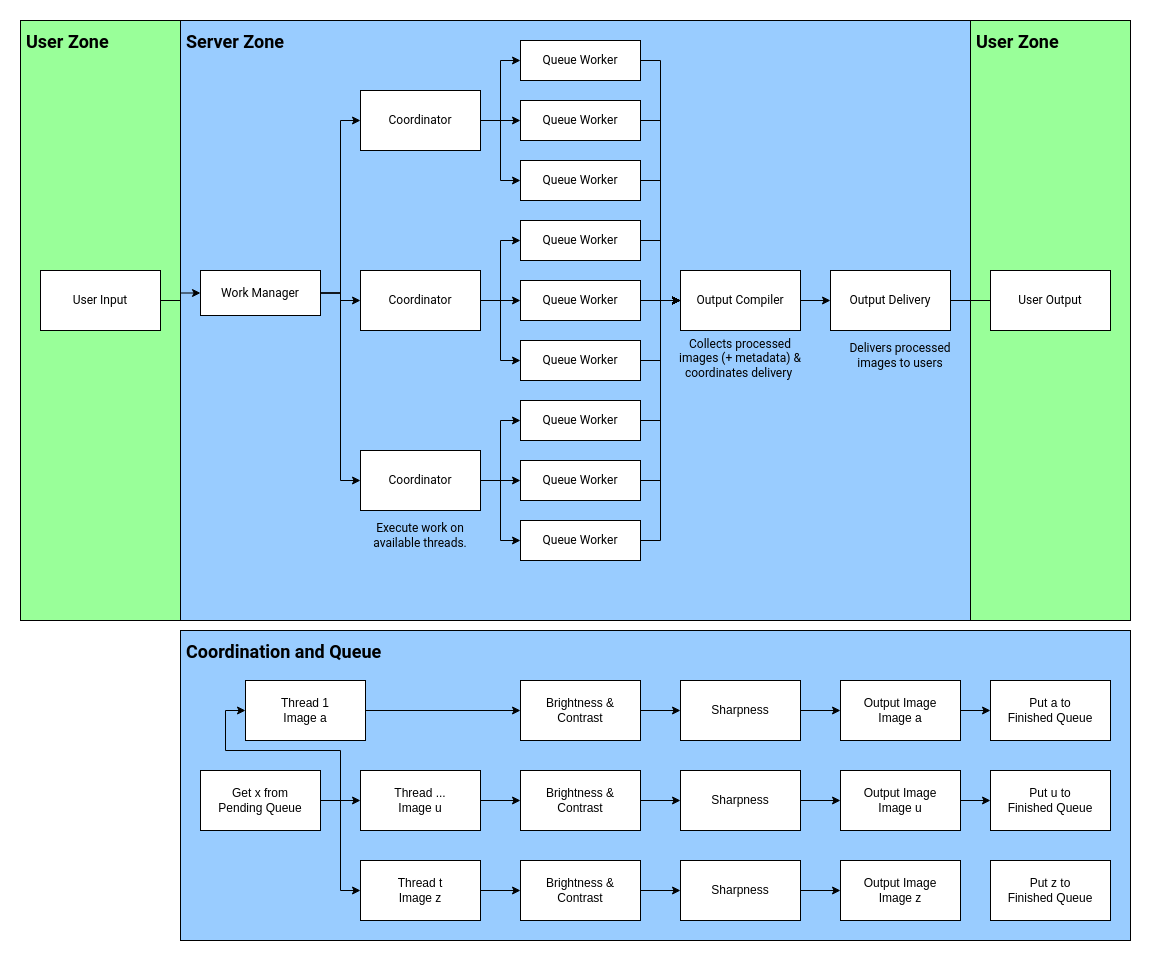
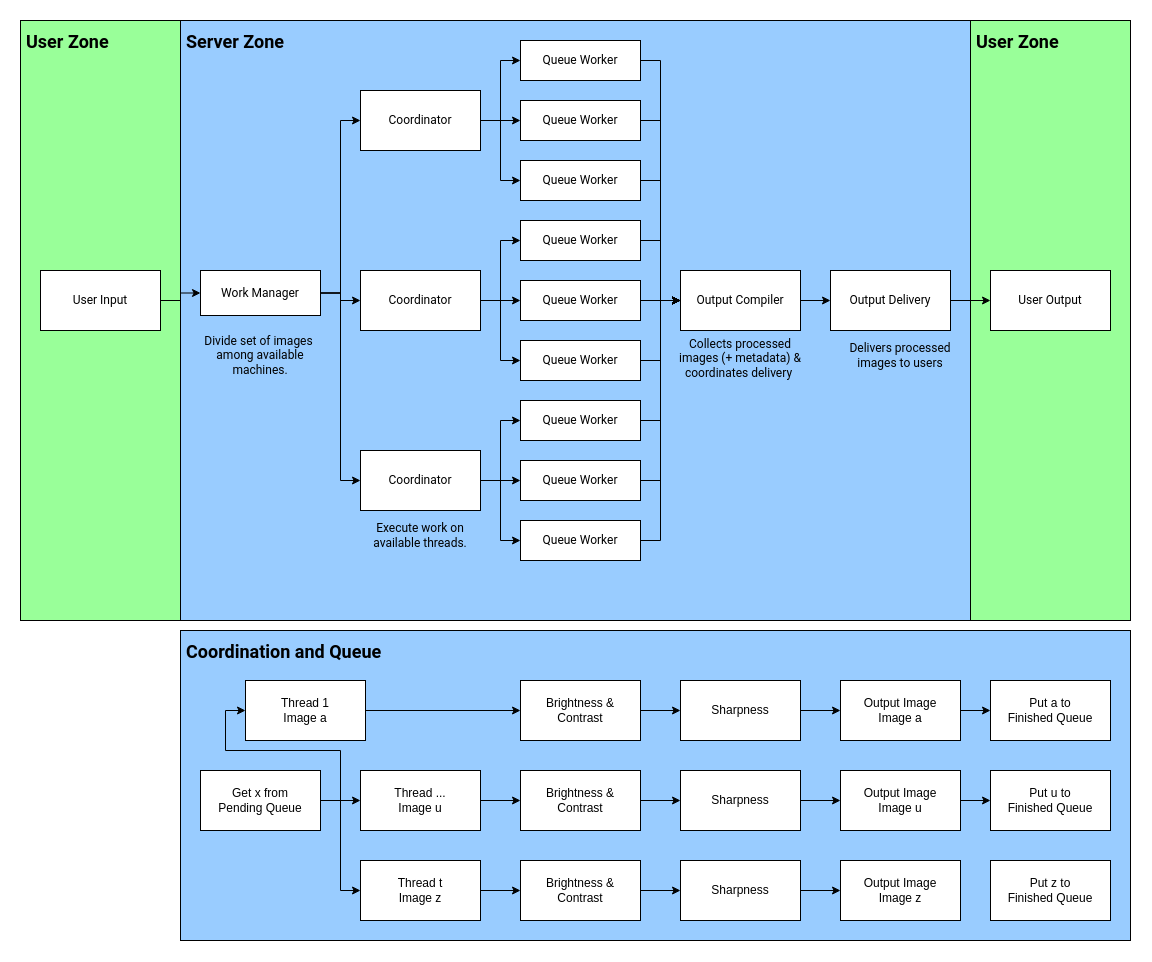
(985, 301) -> (982, 301)
none -> (261, 356)
